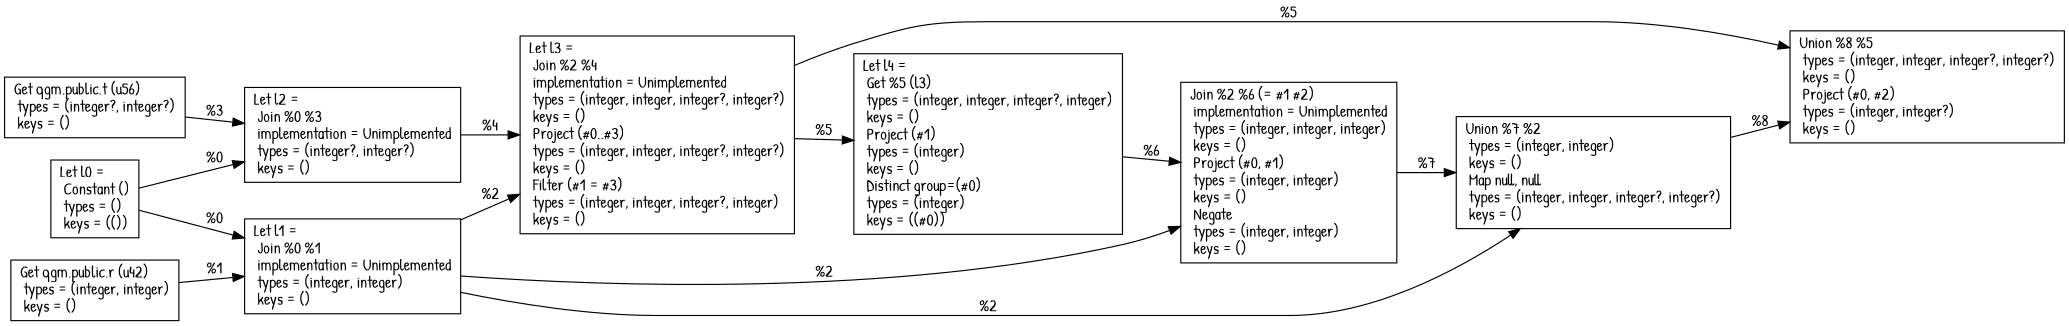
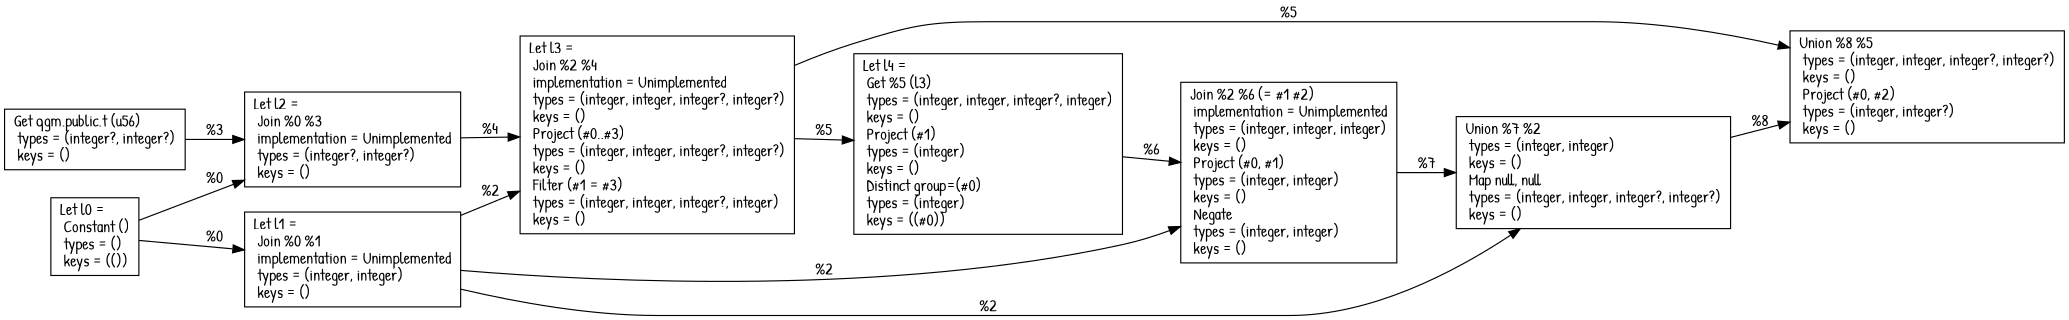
(95, 290) -> none
